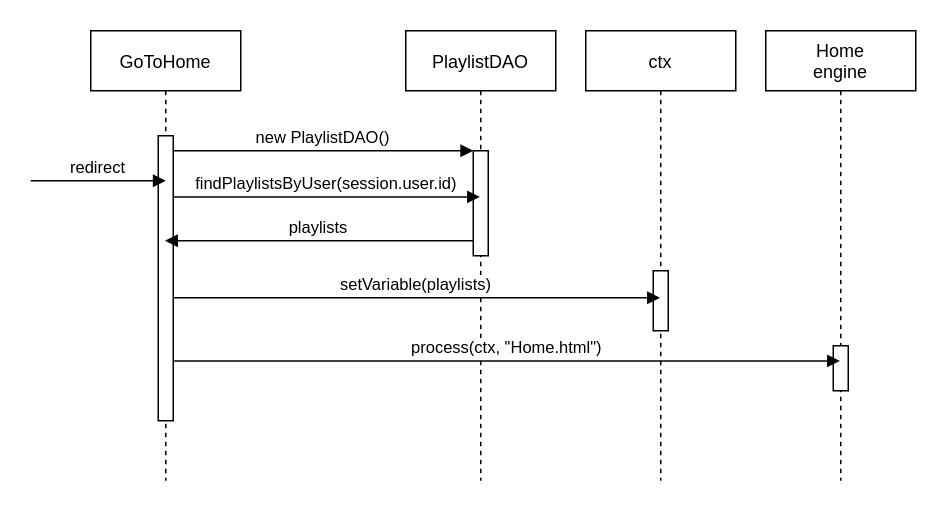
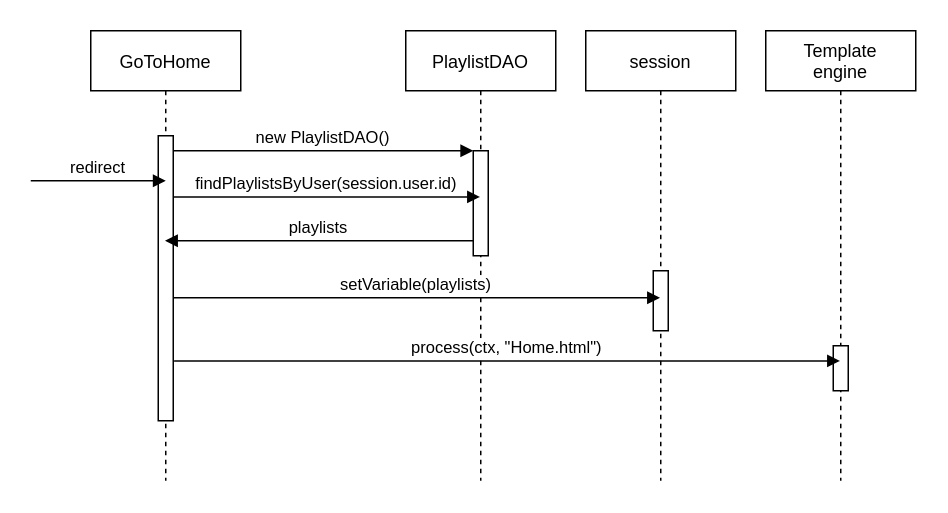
(840, 51) -> (840, 51)
(660, 62) -> (660, 62)
